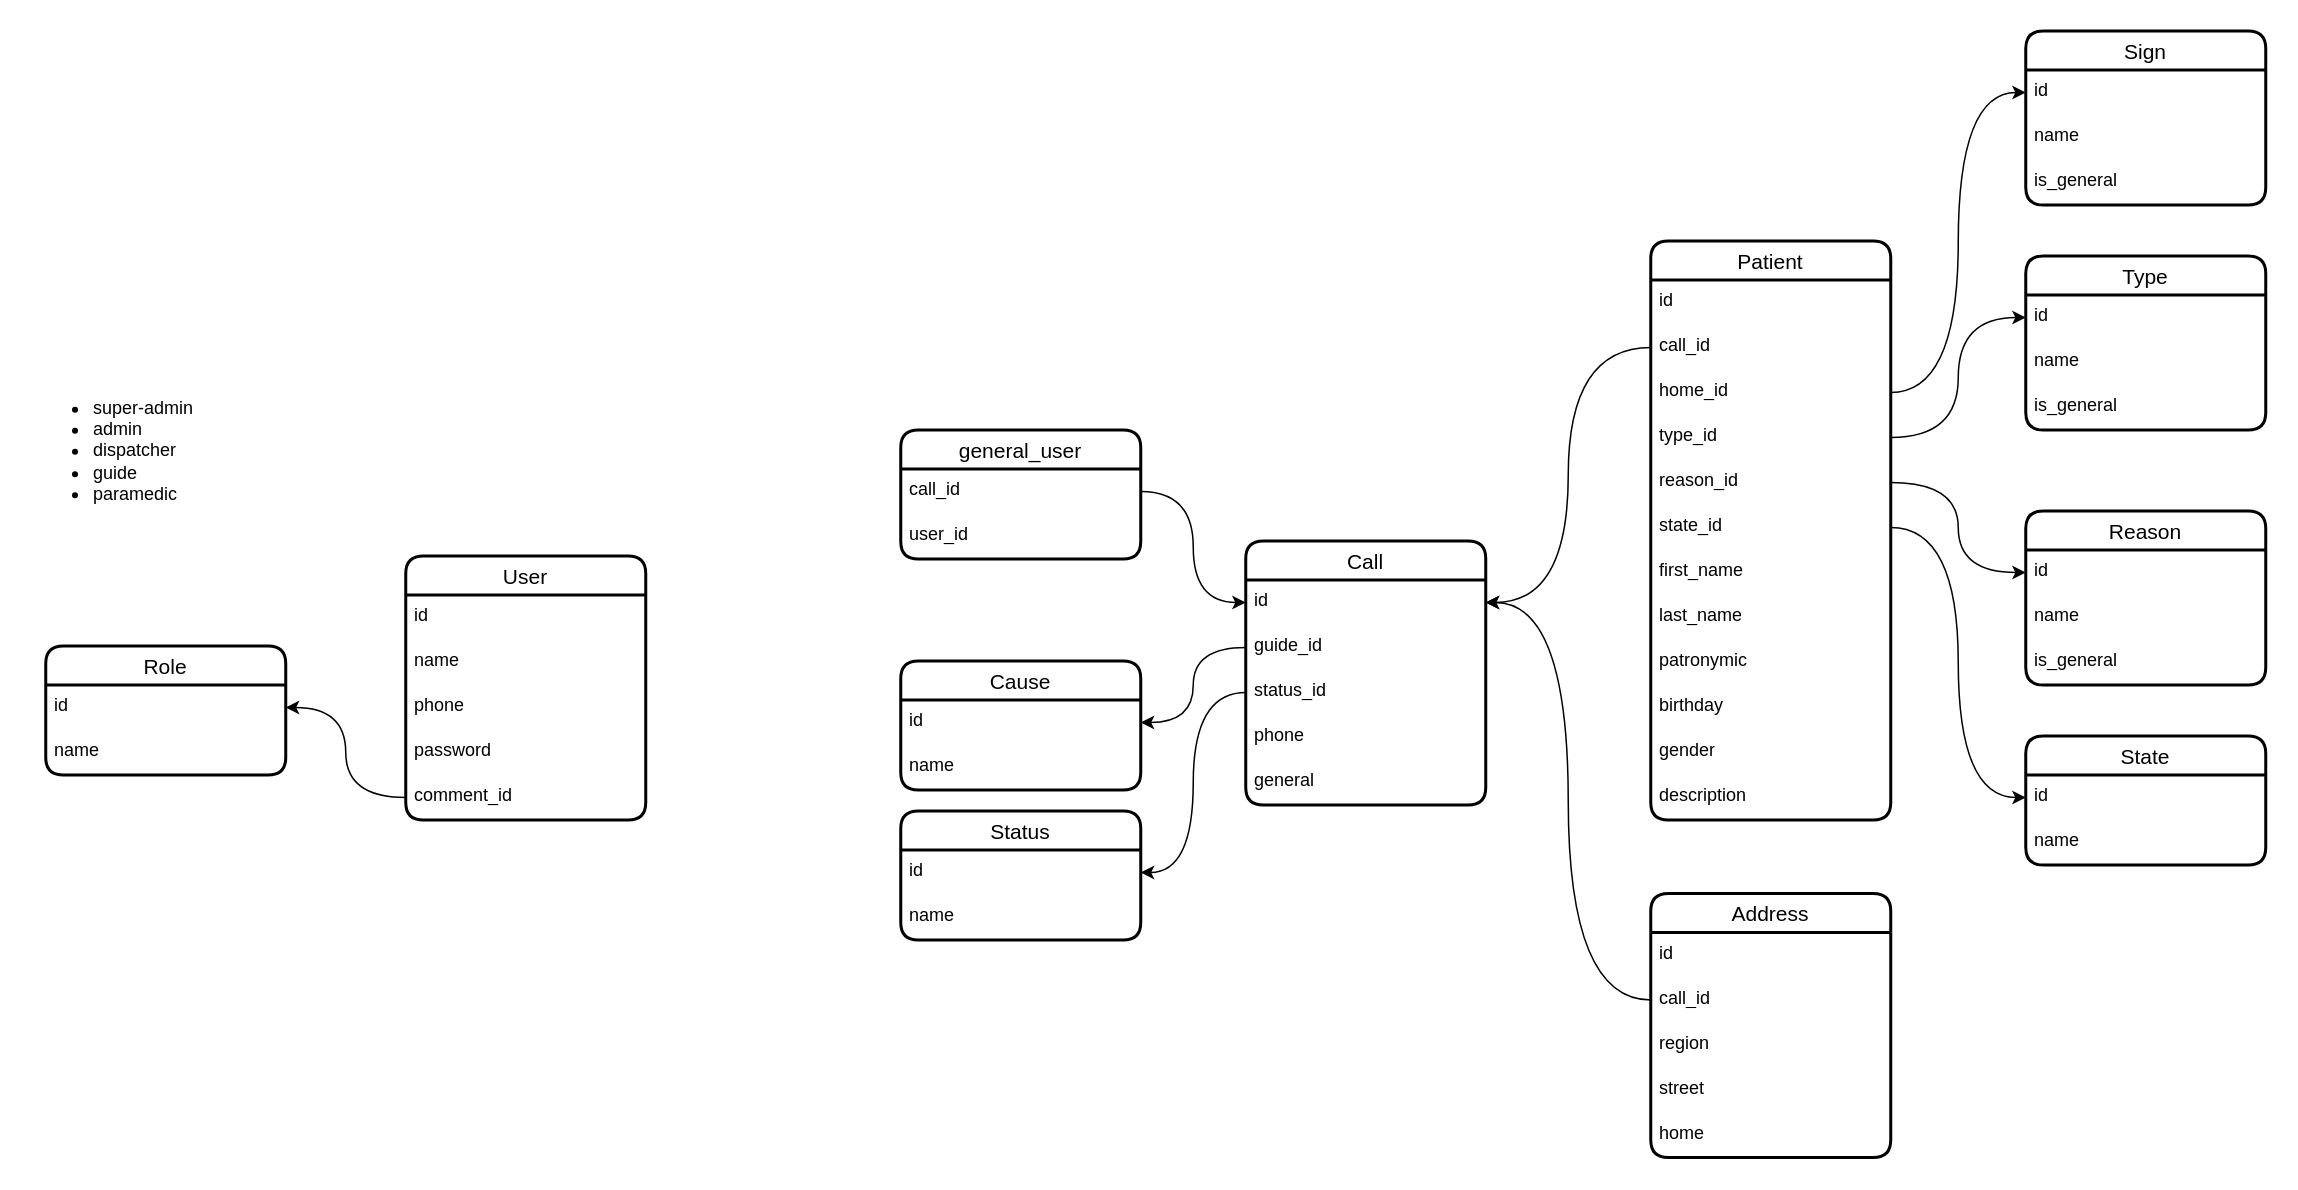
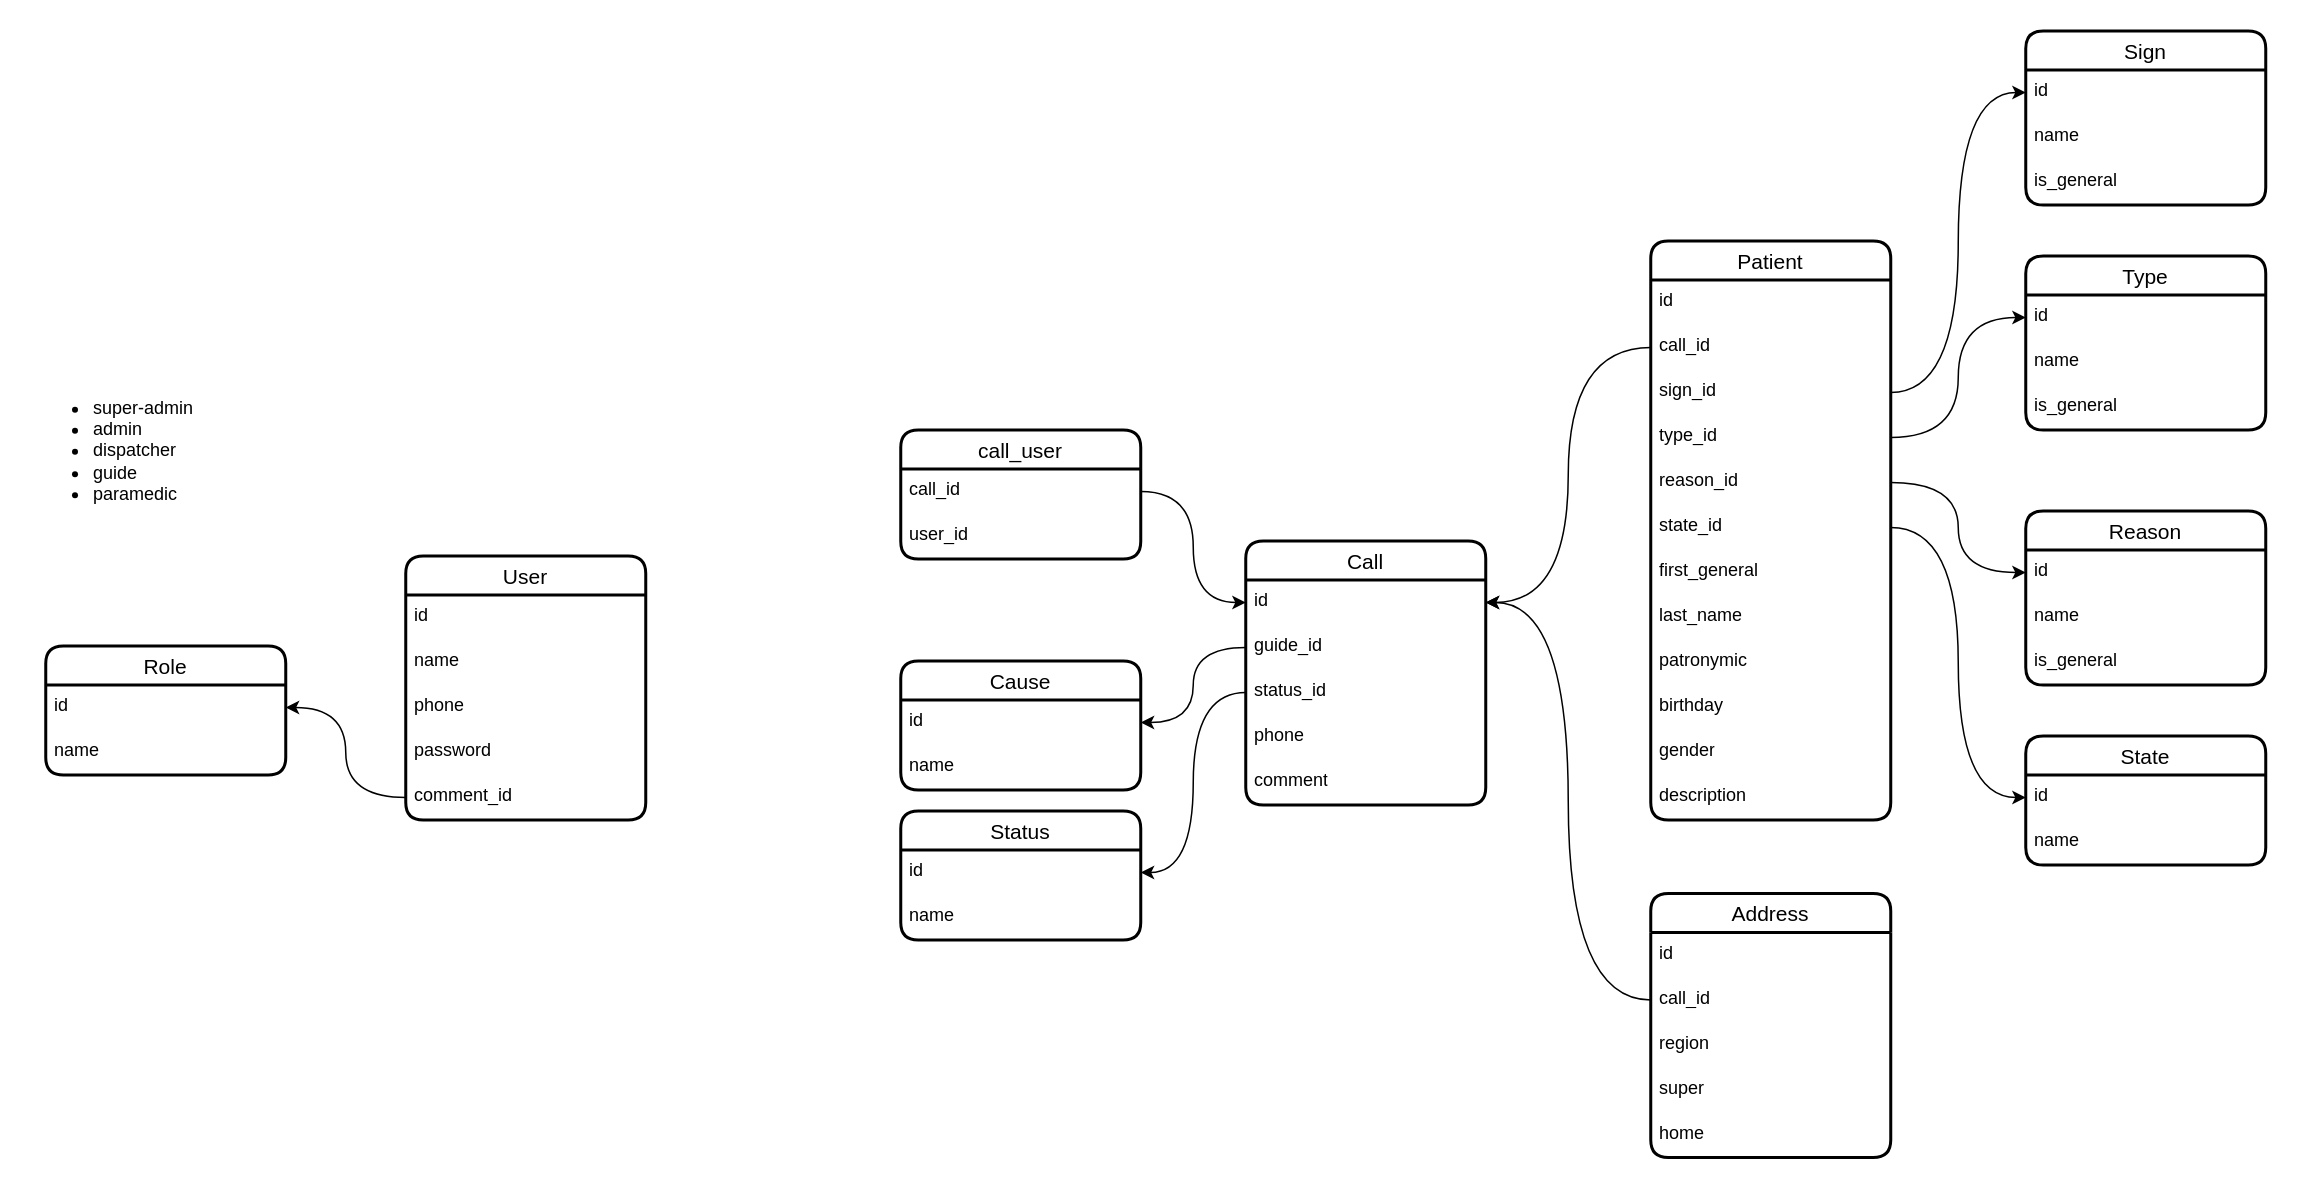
(1693, 391) -> (1690, 391)
(1020, 451) -> (1020, 451)
(1708, 571) -> (1721, 571)
(1288, 781) -> (1290, 781)
(1690, 1089) -> (1685, 1089)
